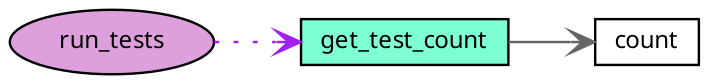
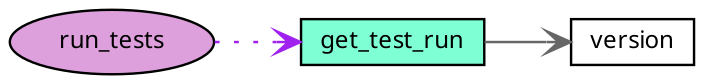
(405, 42) -> (393, 42)
(647, 42) -> (633, 42)
